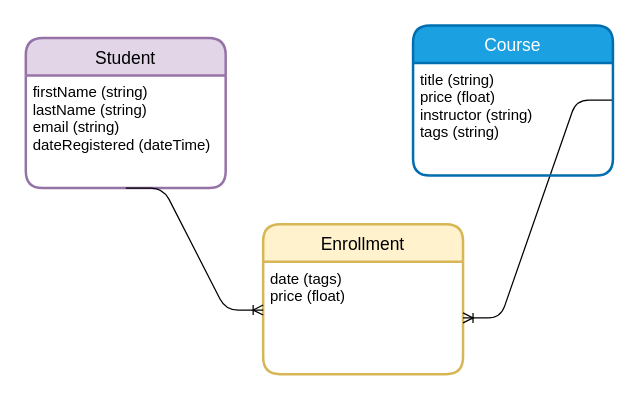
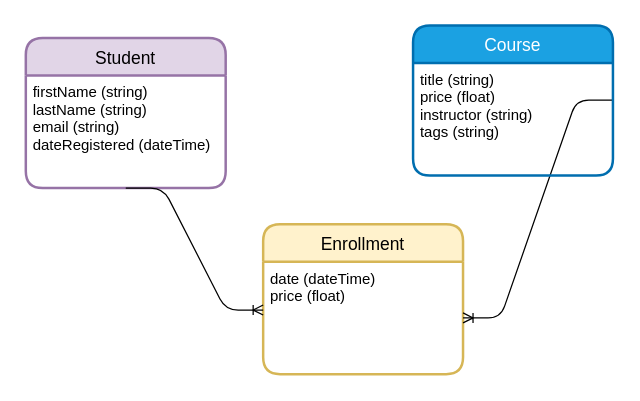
(314, 279) -> (329, 279)
